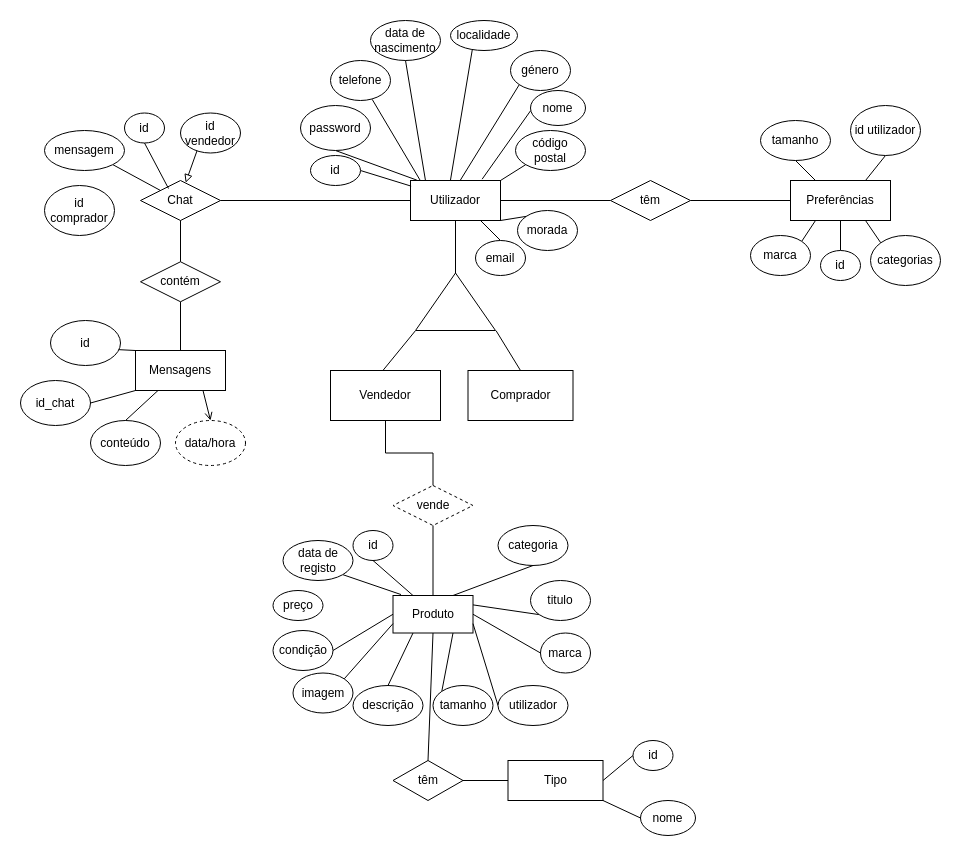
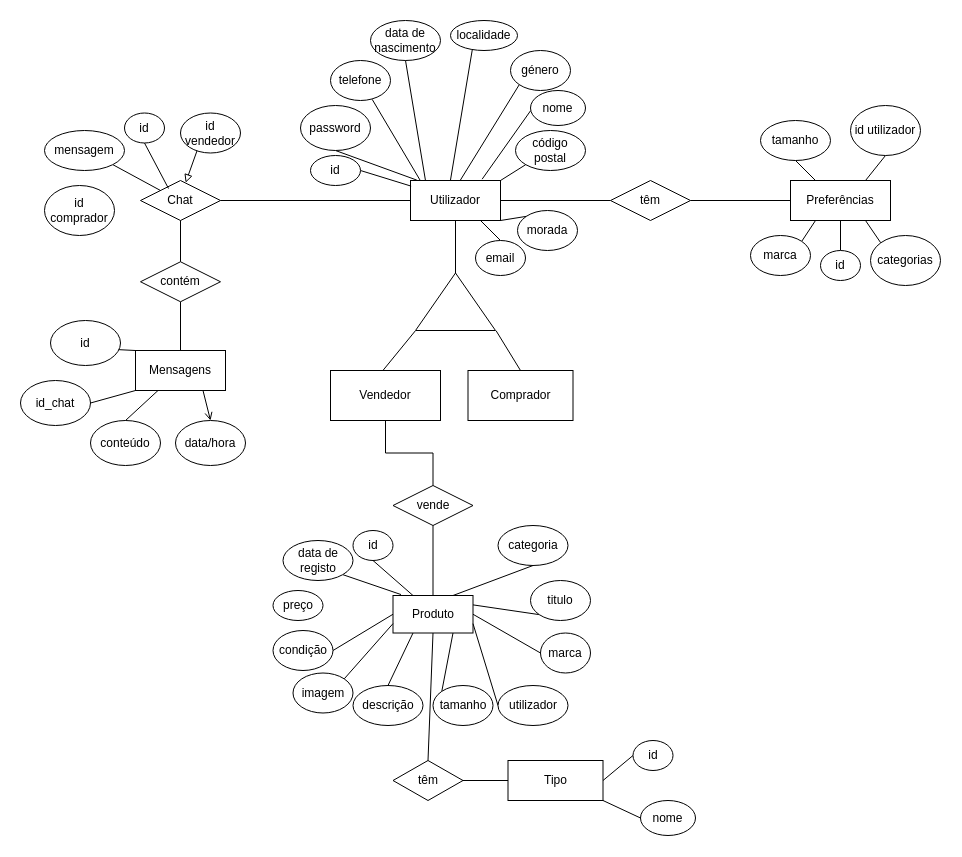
(211, 443) -> (211, 443)
(433, 506) -> (433, 506)
